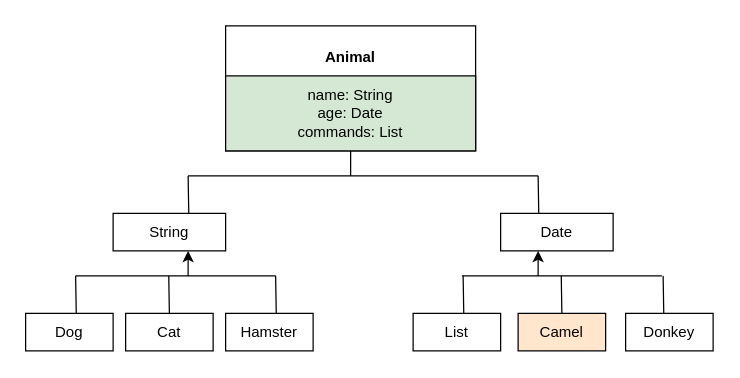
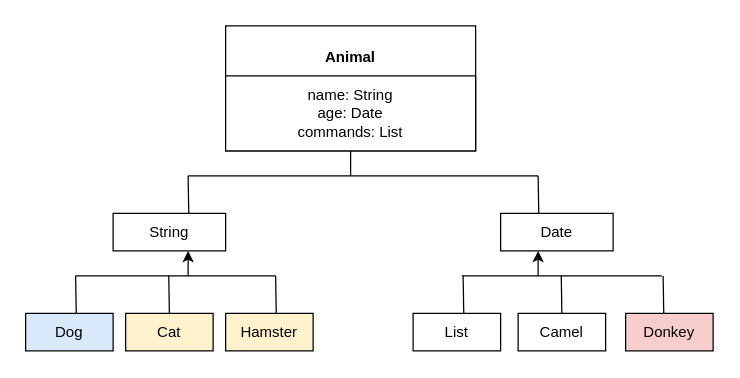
(351, 113) -> (351, 113)
(69, 332) -> (69, 332)
(169, 332) -> (169, 332)
(269, 332) -> (269, 332)
(562, 332) -> (562, 332)
(669, 332) -> (669, 332)
